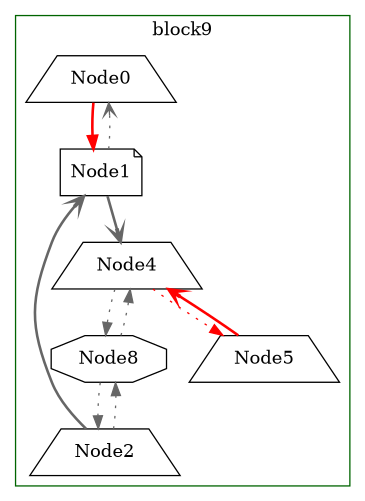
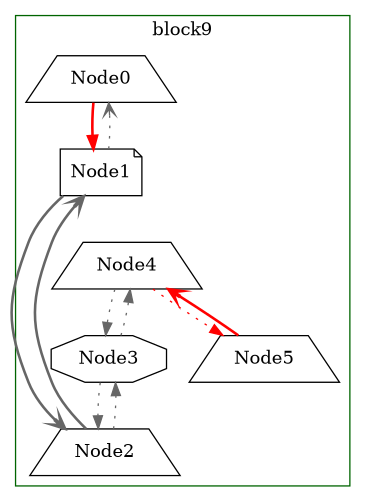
(112, 213) -> (25, 252)
(109, 359) -> (109, 359)
